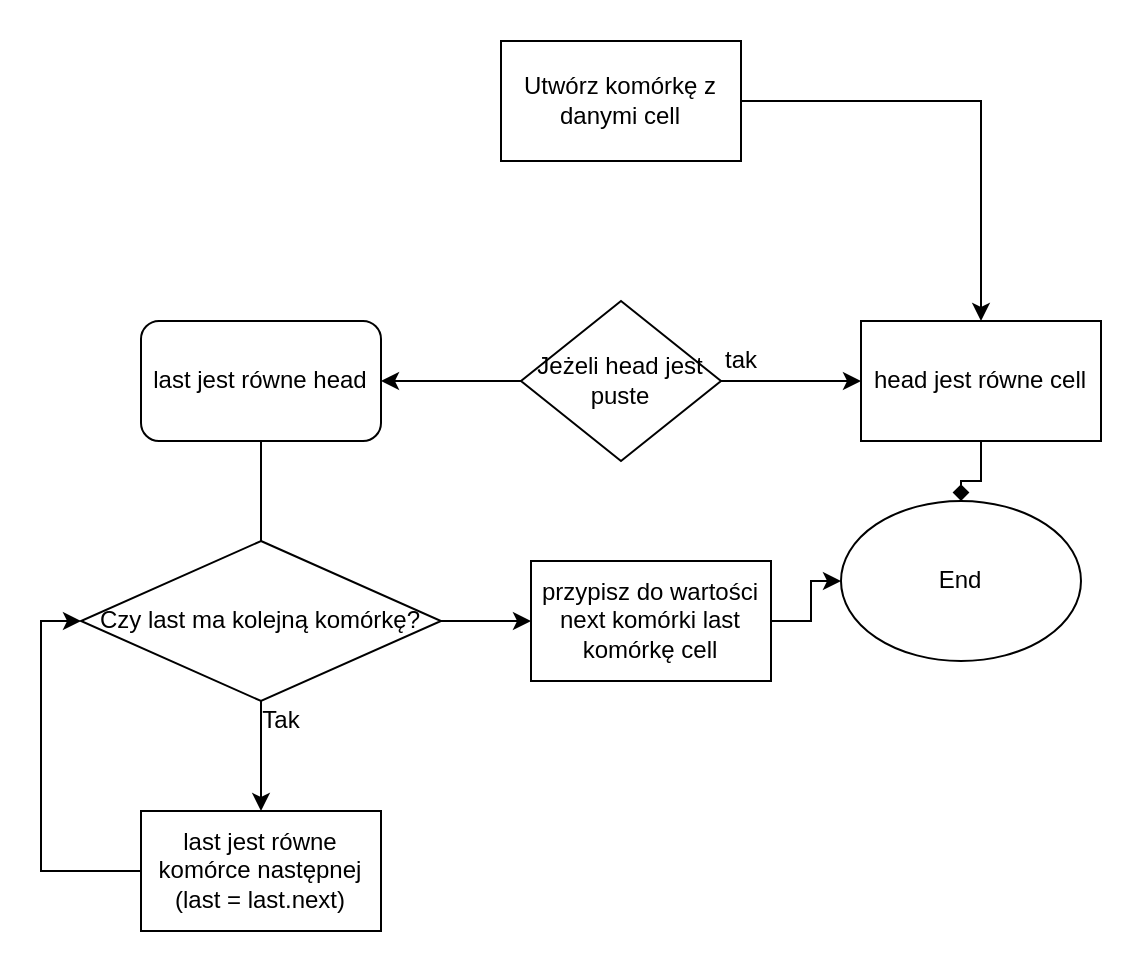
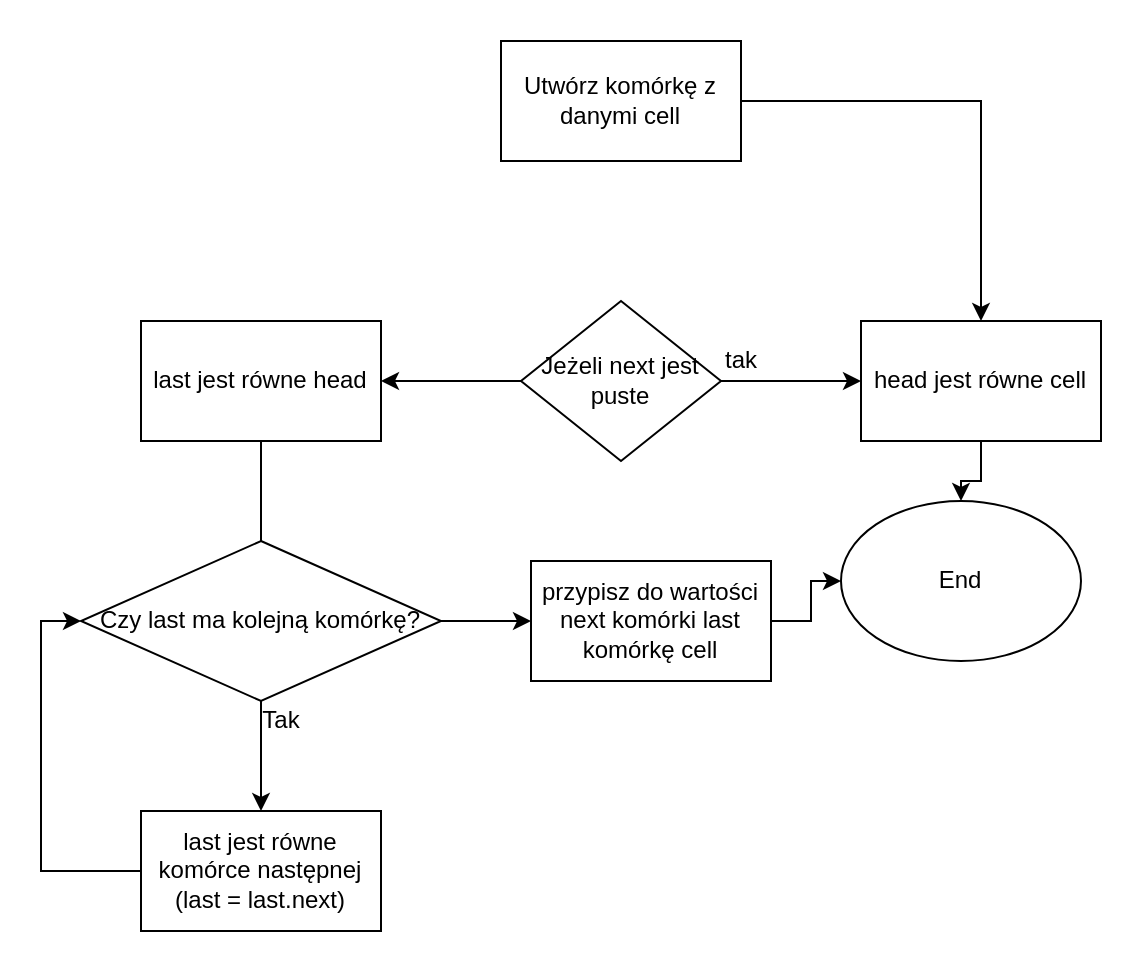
(261, 381) -> (261, 381)
(621, 381) -> (621, 381)
(961, 484) -> (961, 486)
